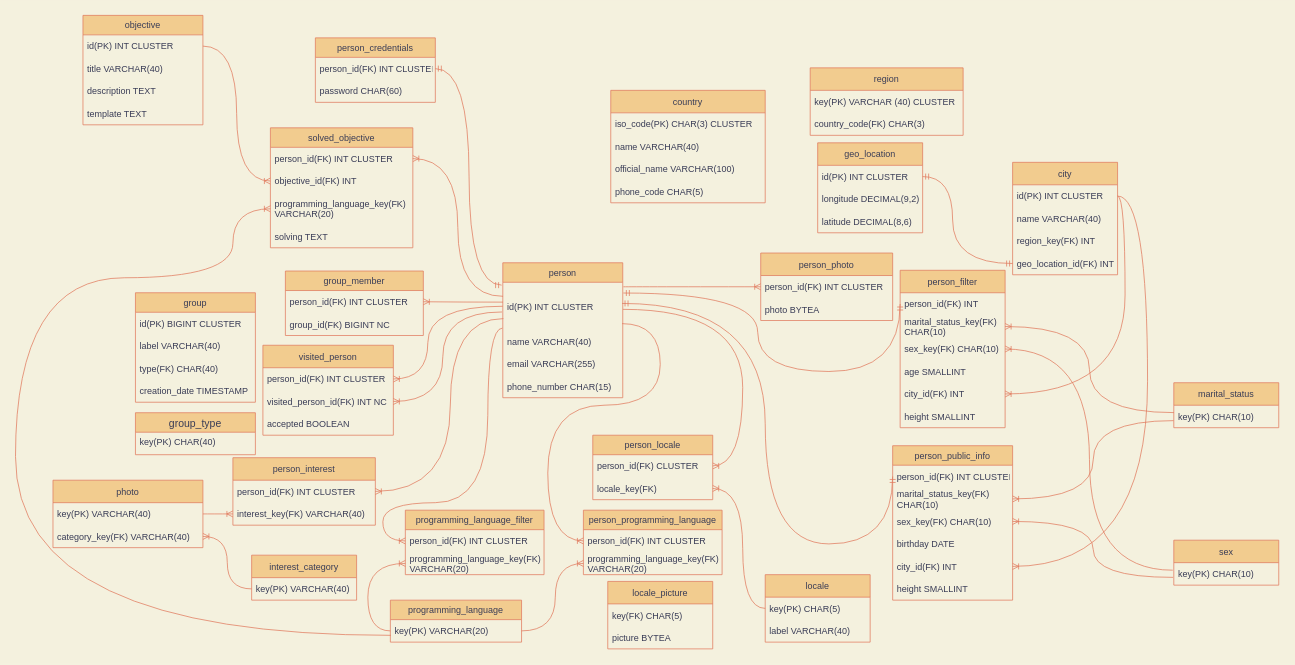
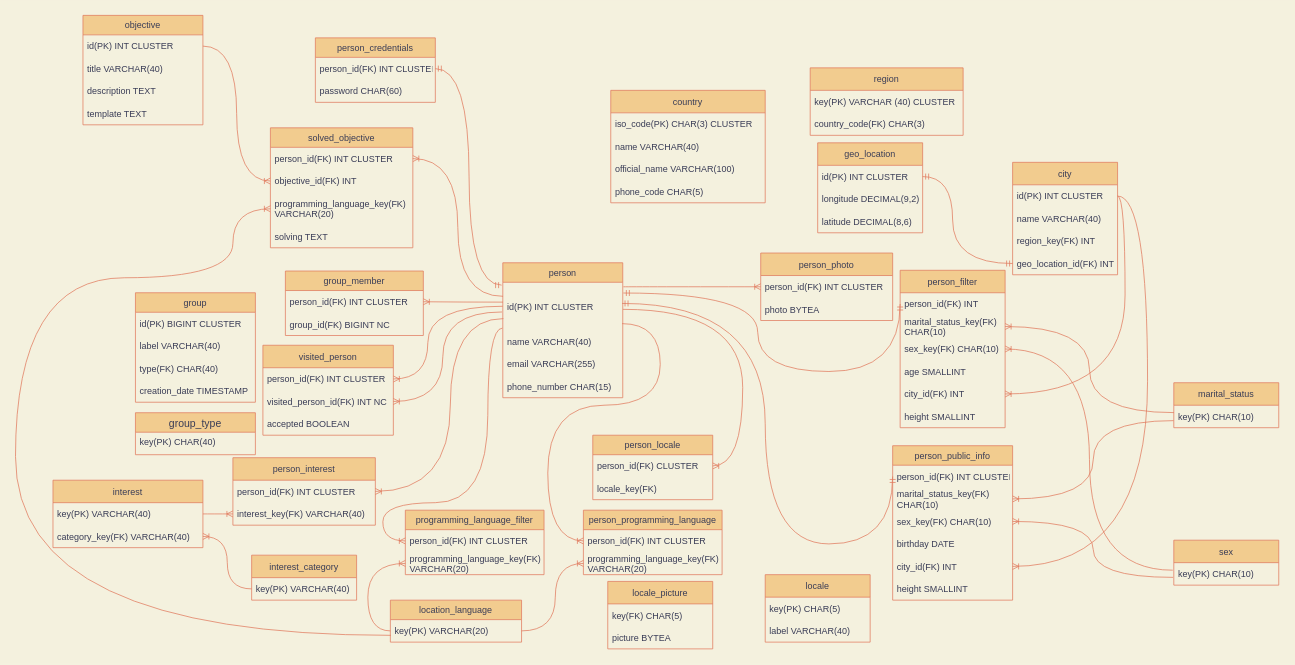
(128, 492) -> (128, 492)
(743, 546) -> none
(456, 611) -> (456, 611)
